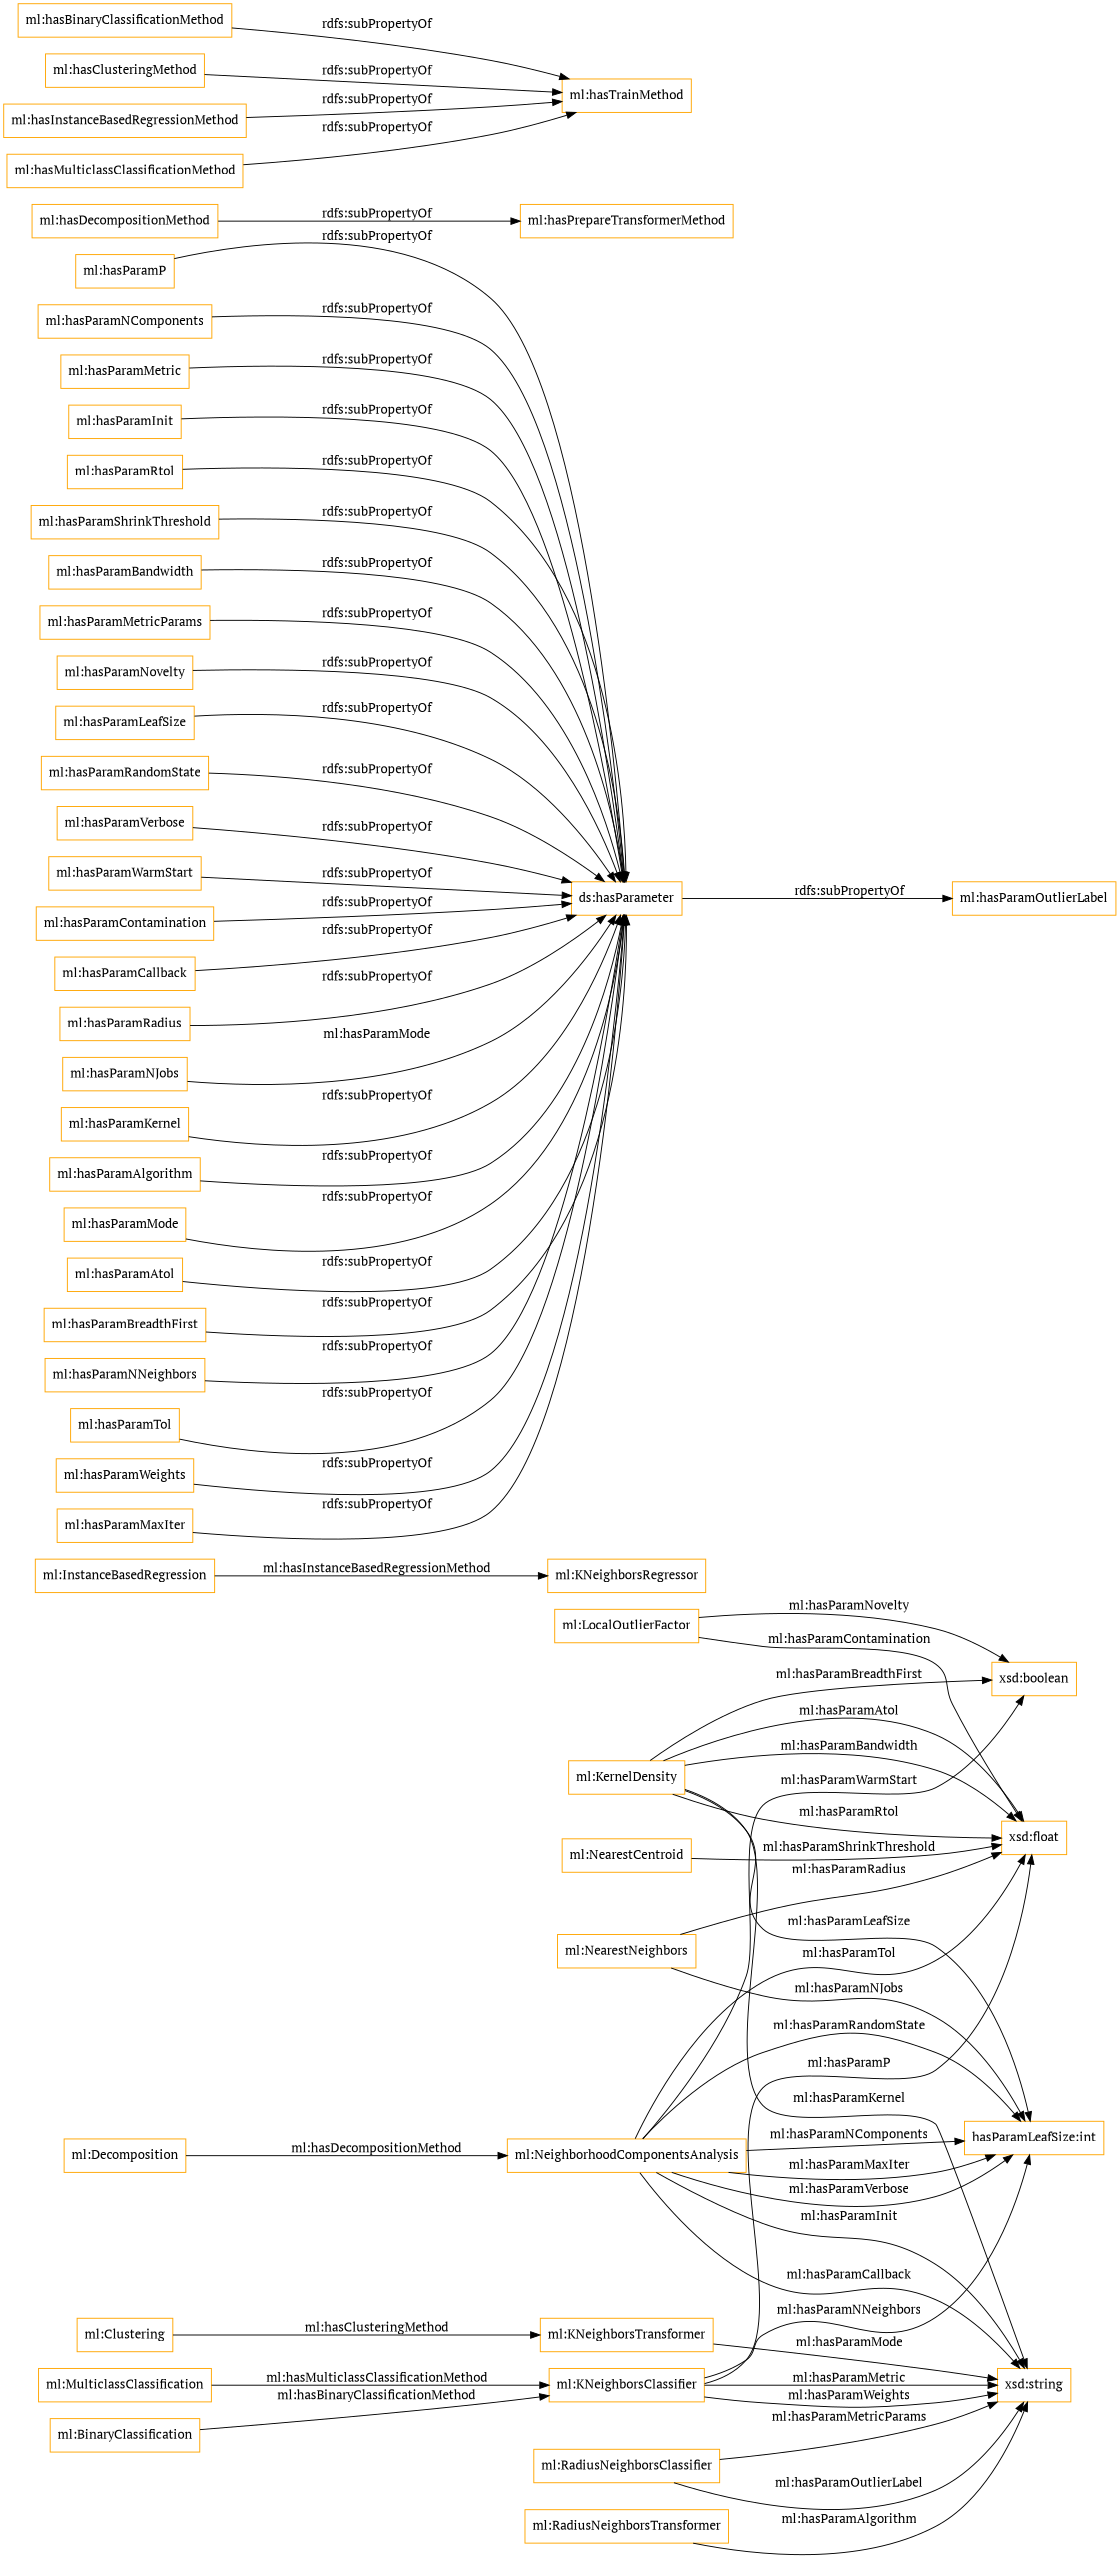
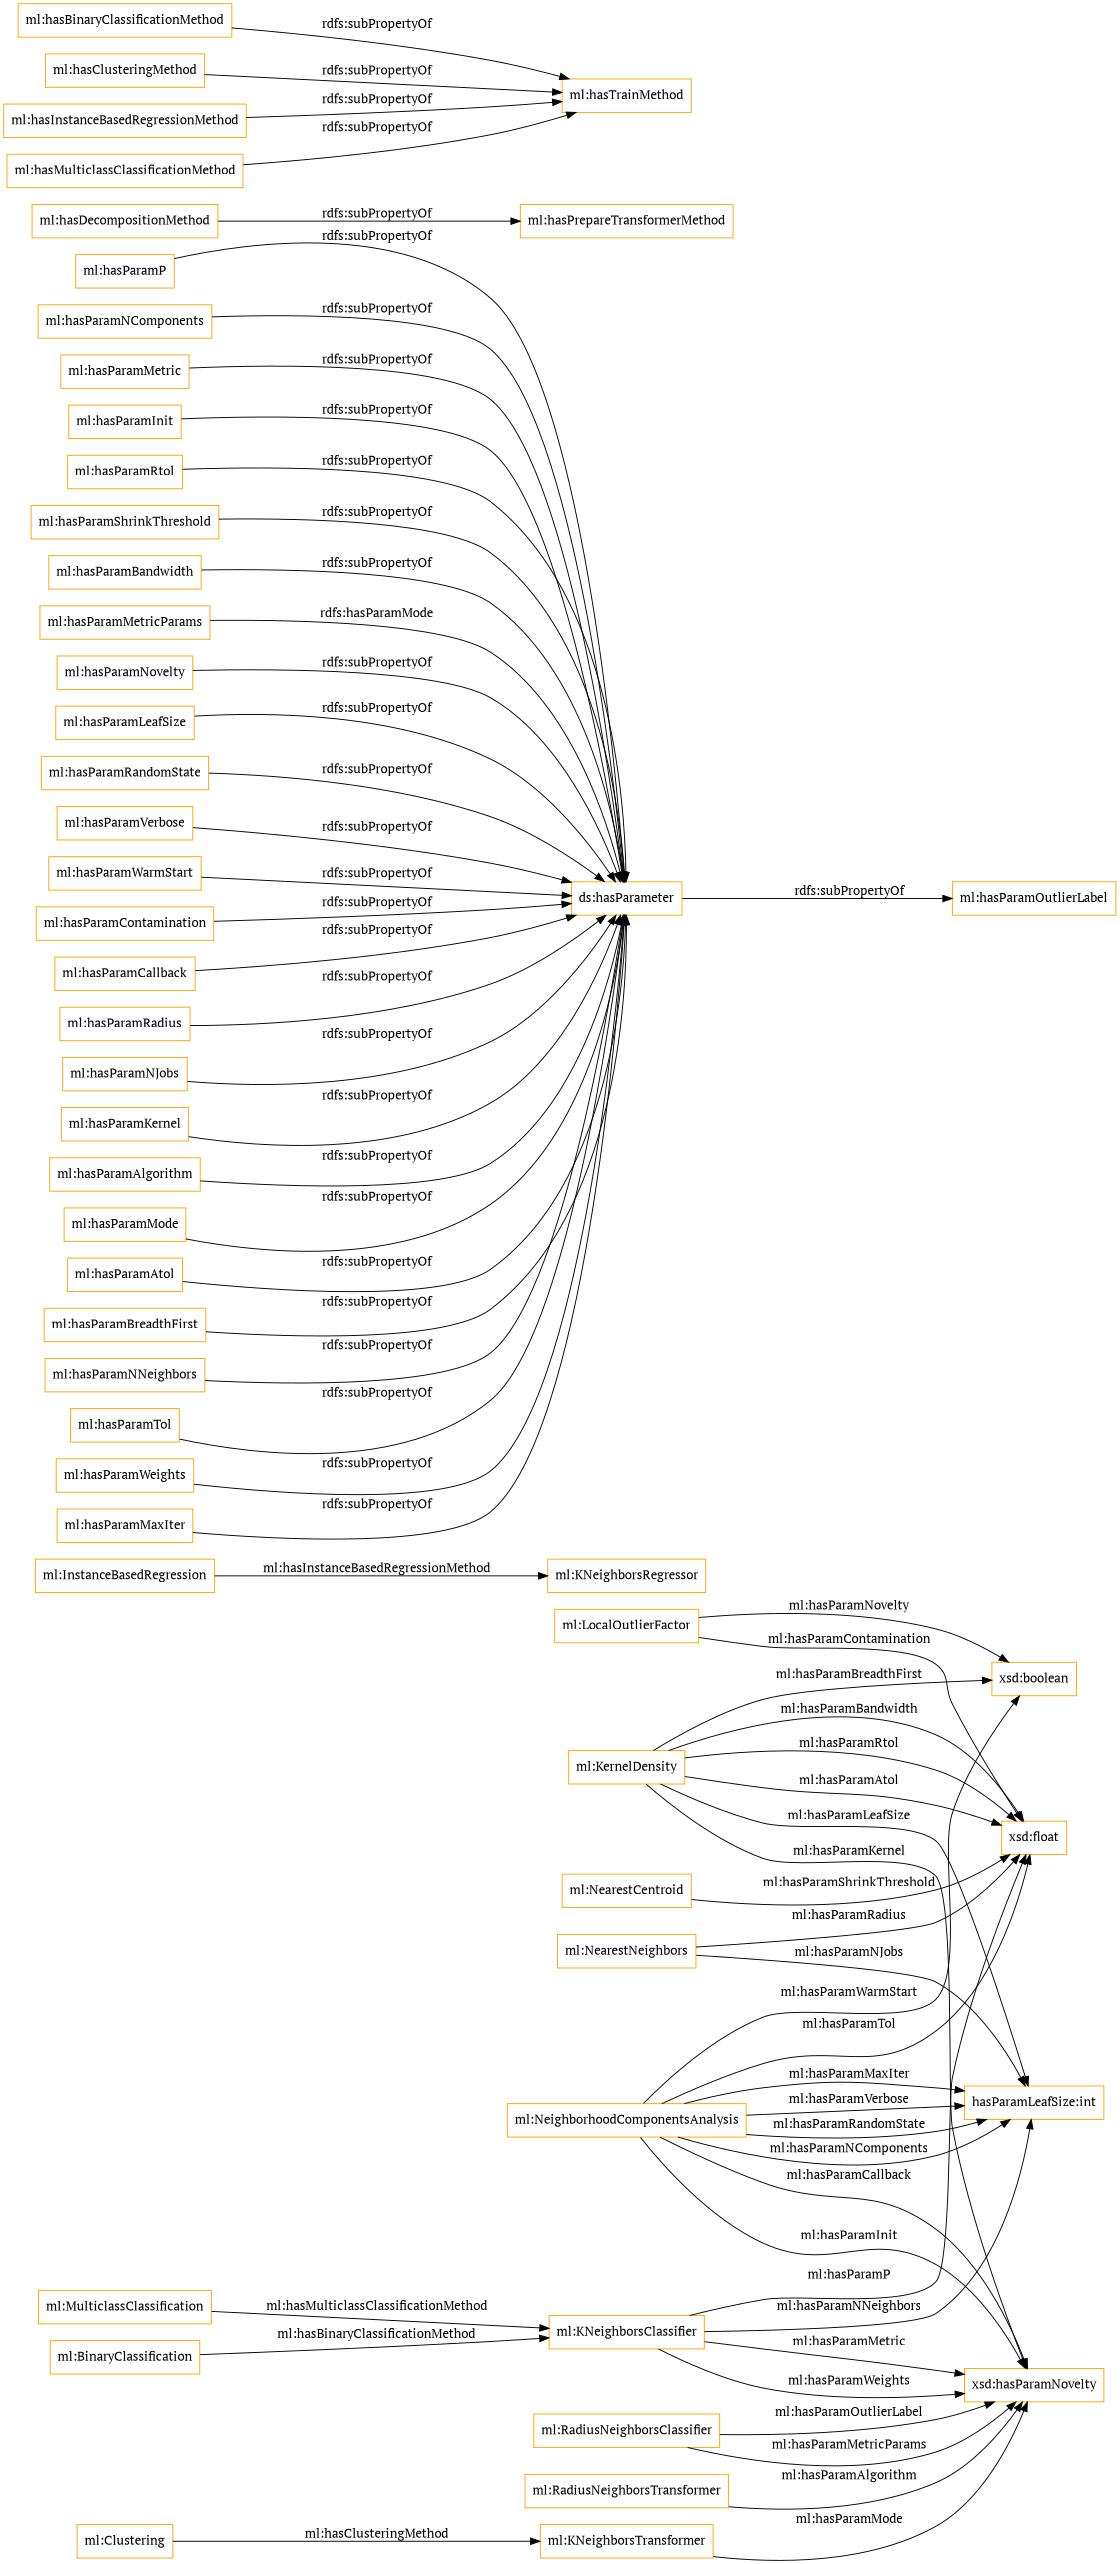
(377, 614) -> (377, 614)
(377, 1035) -> (377, 1035)
(125, 2156) -> none
(1034, 2385) -> (1034, 2385)
